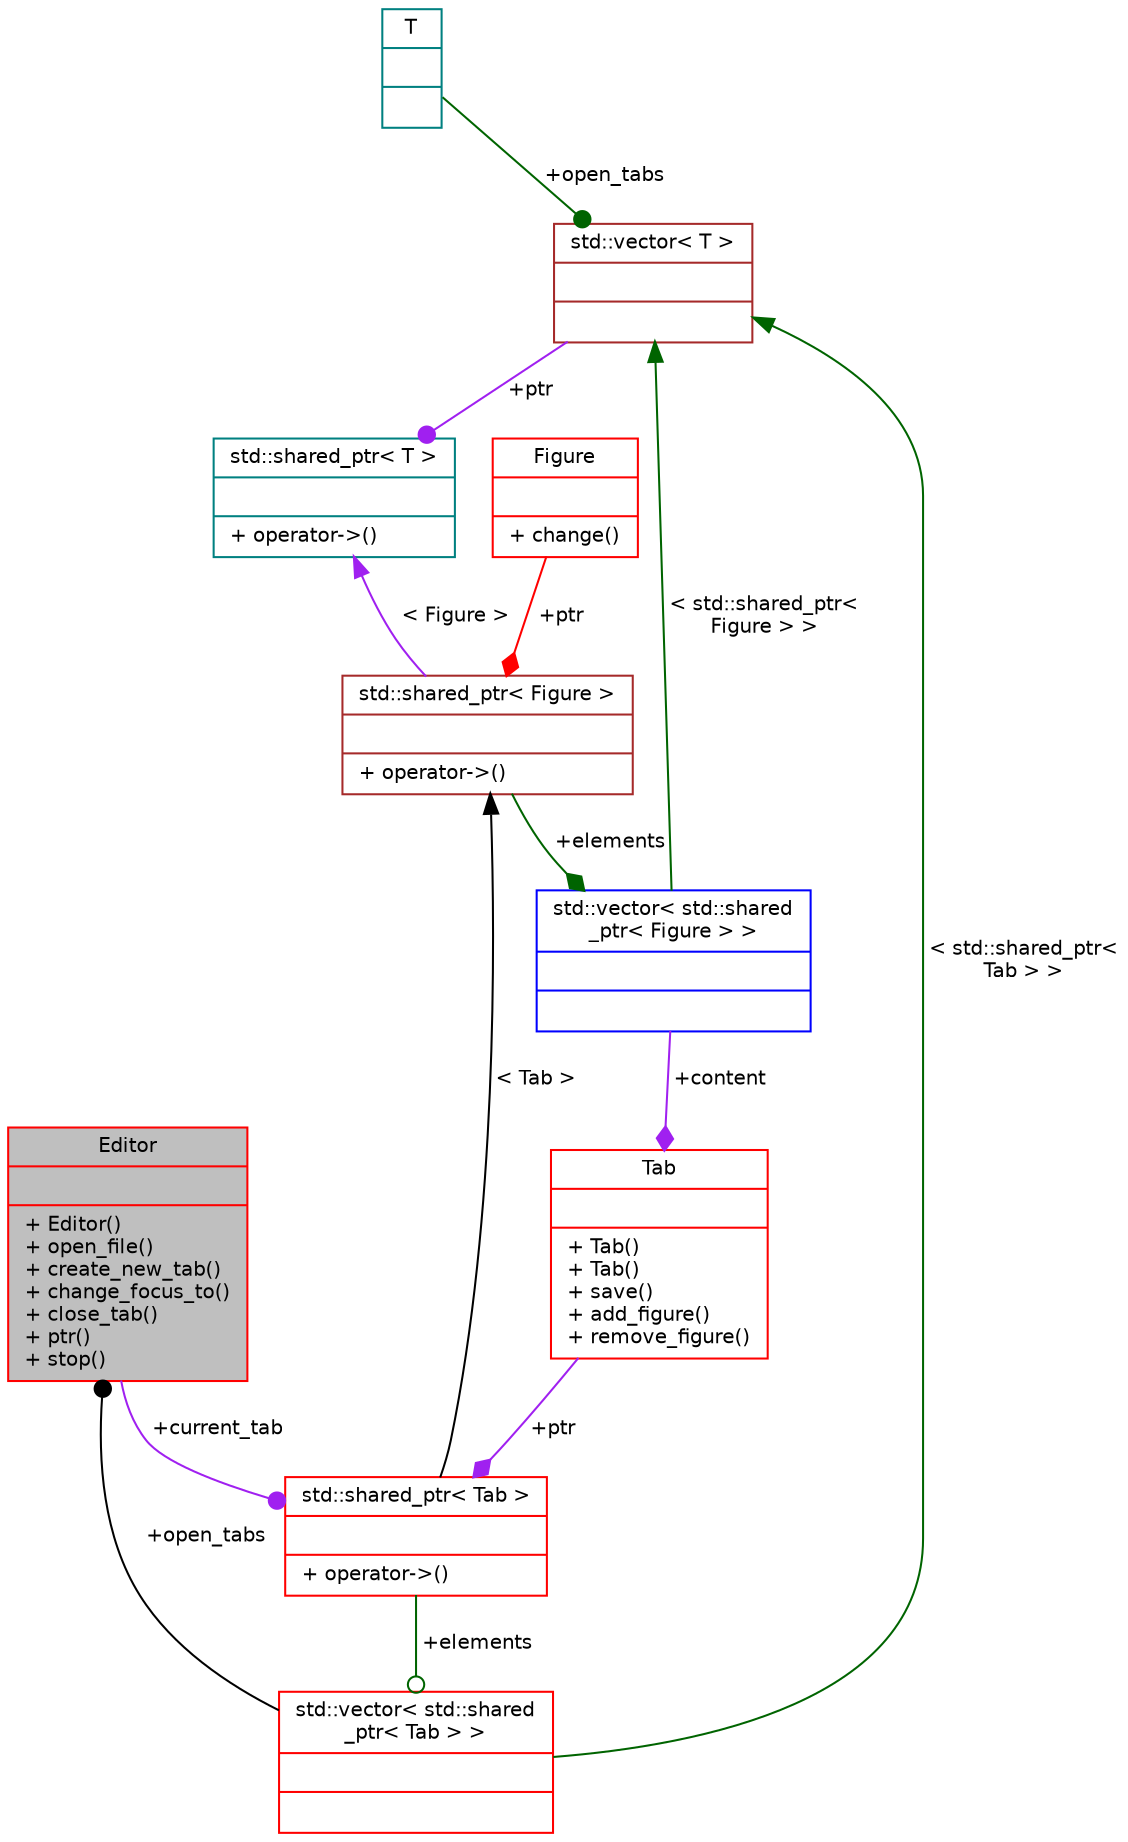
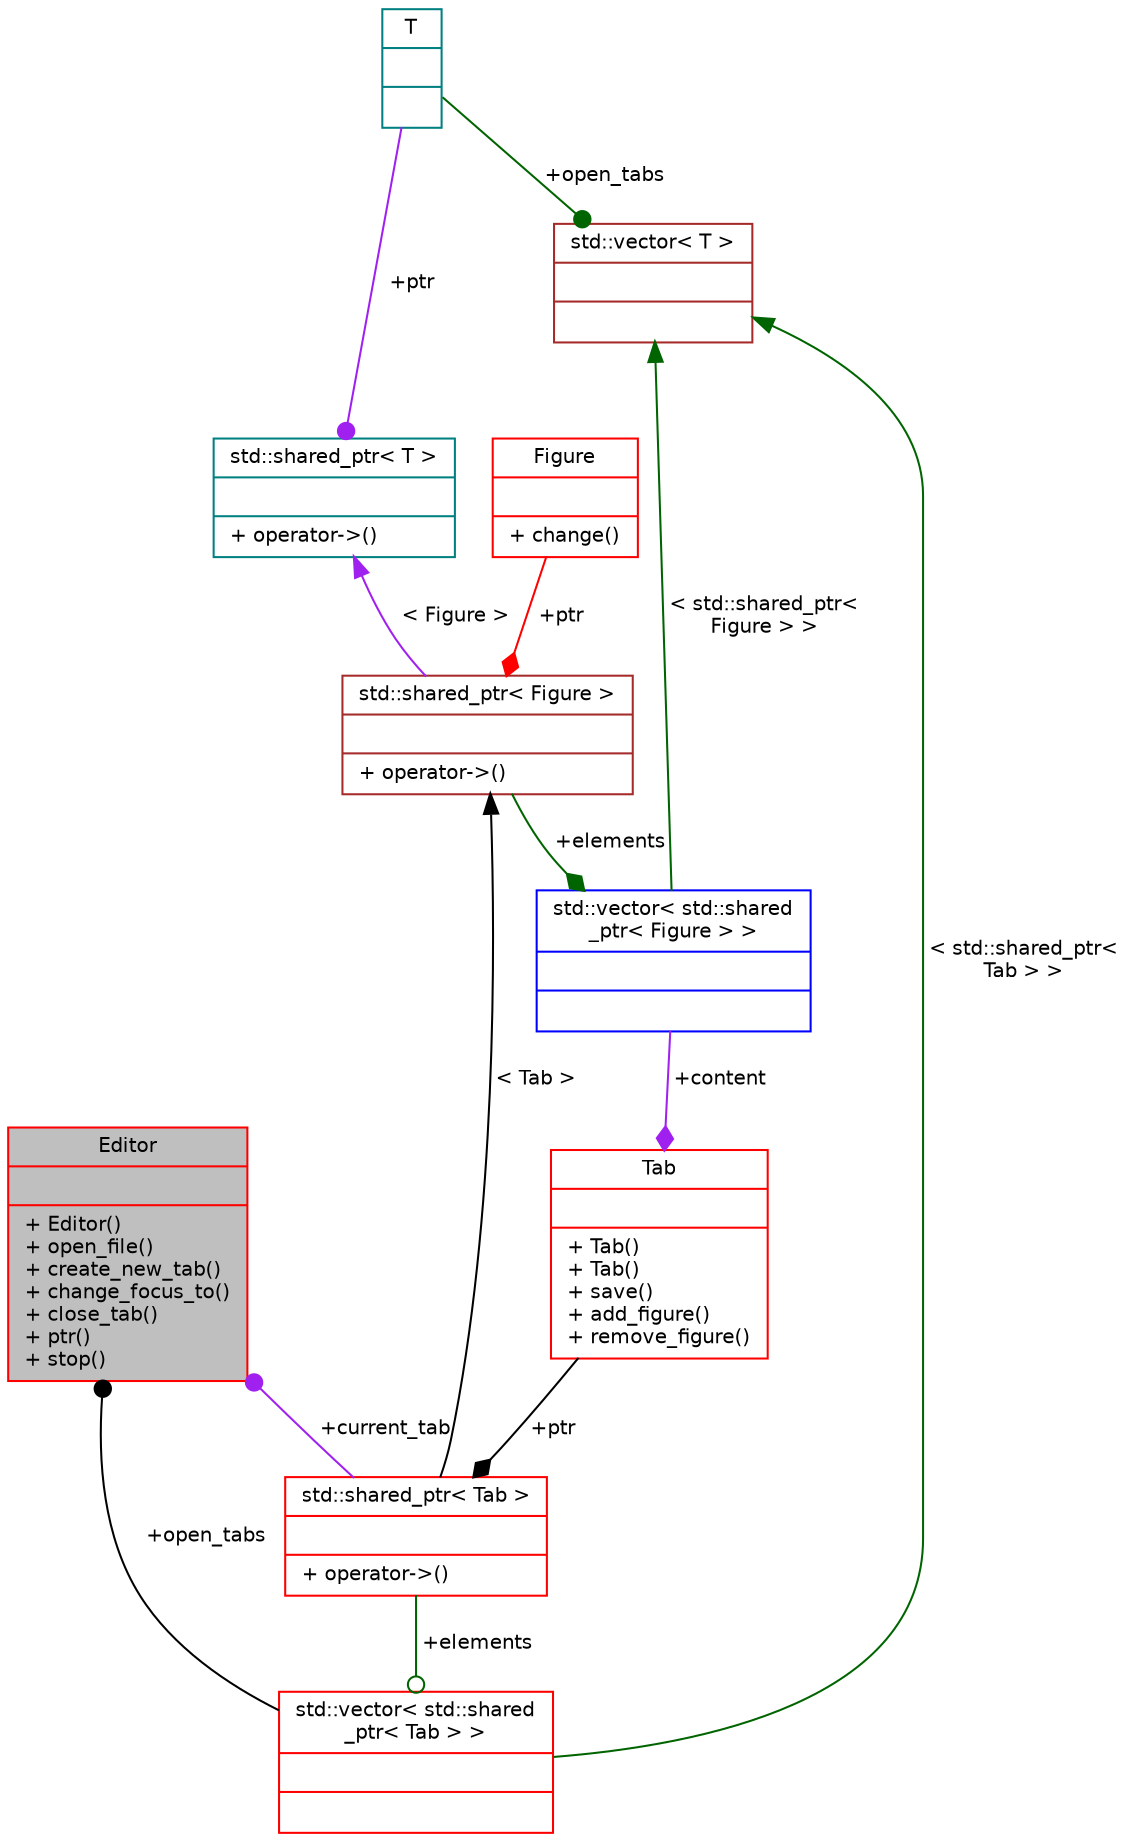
(501, 386) -> (375, 275)
(535, 1409) -> (535, 1409)
(175, 1462) -> (307, 1433)
